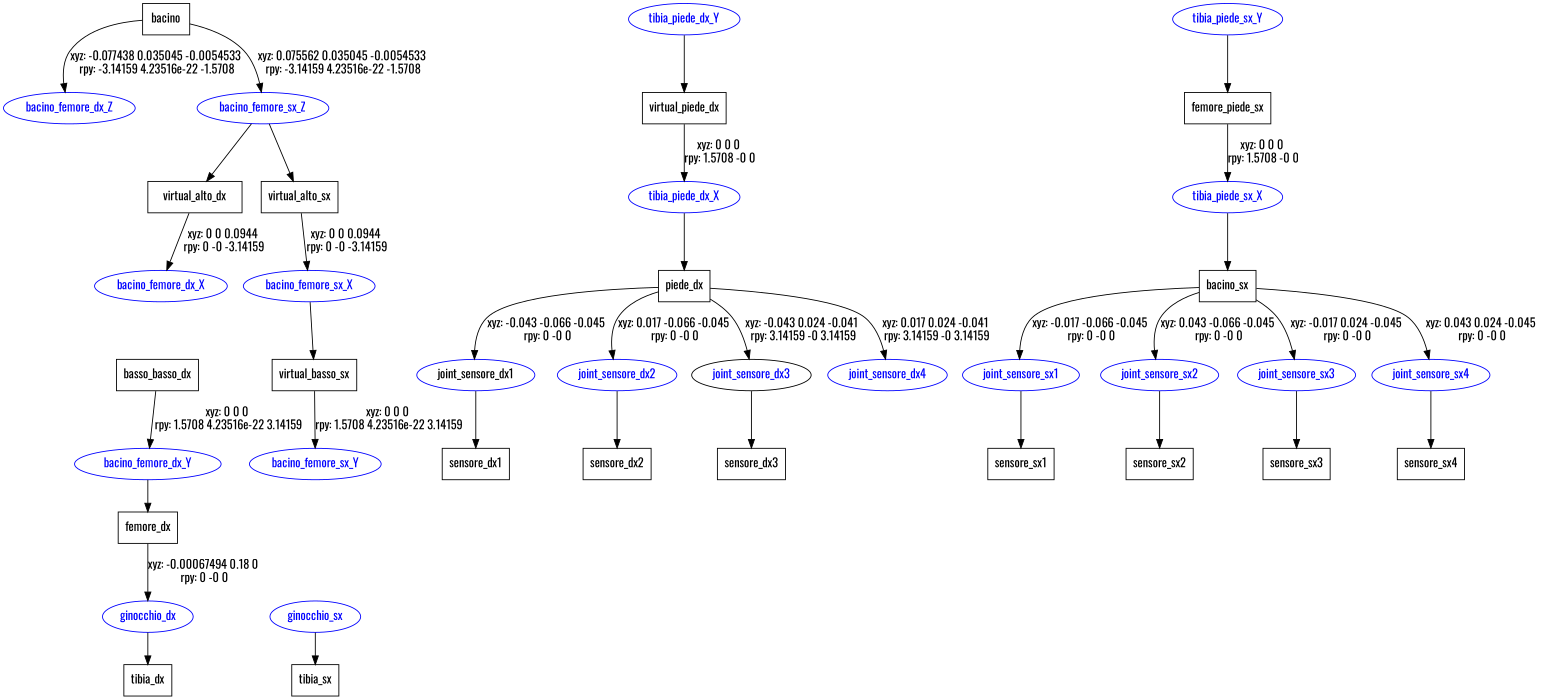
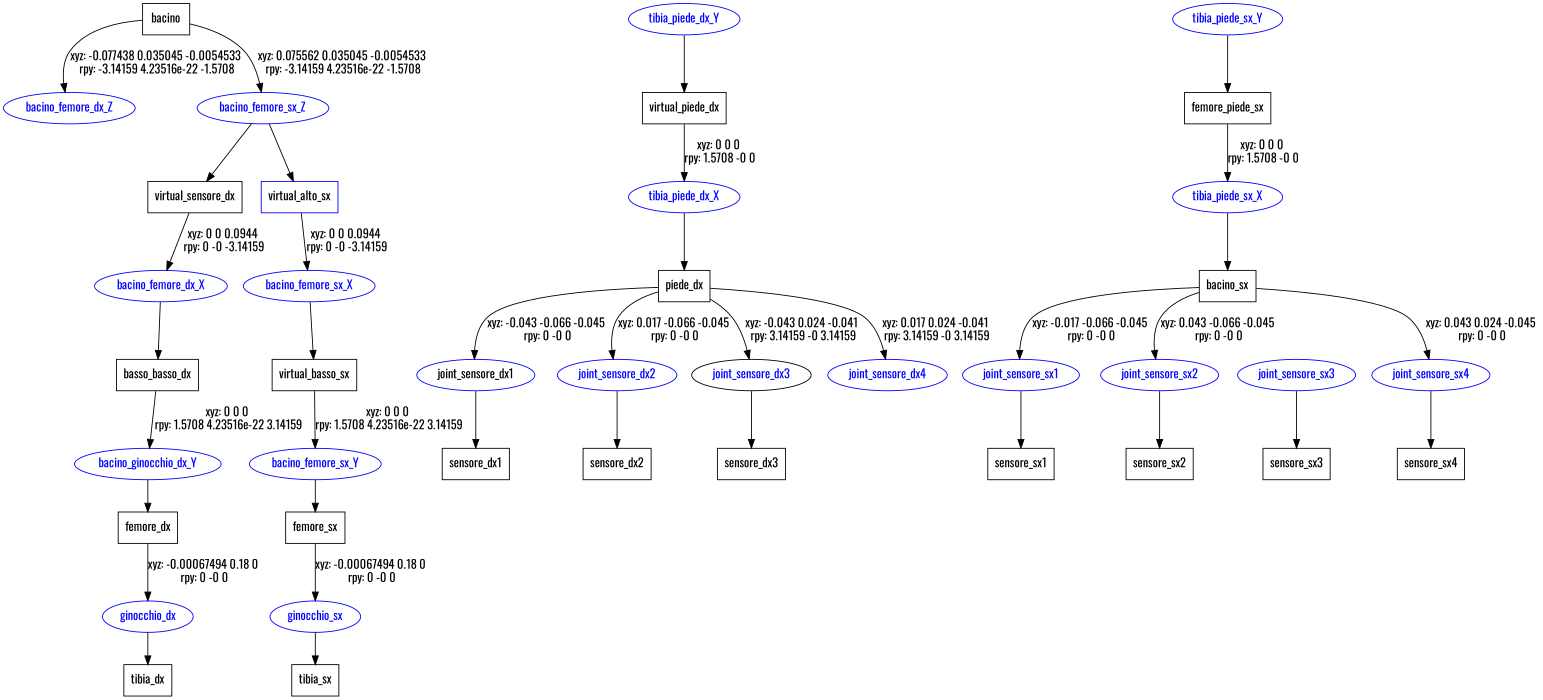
(195, 197) -> (195, 197)
(300, 197) -> (300, 197)
(1280, 321) -> none
none -> (159, 326)
(148, 464) -> (148, 464)
none -> (315, 528)
